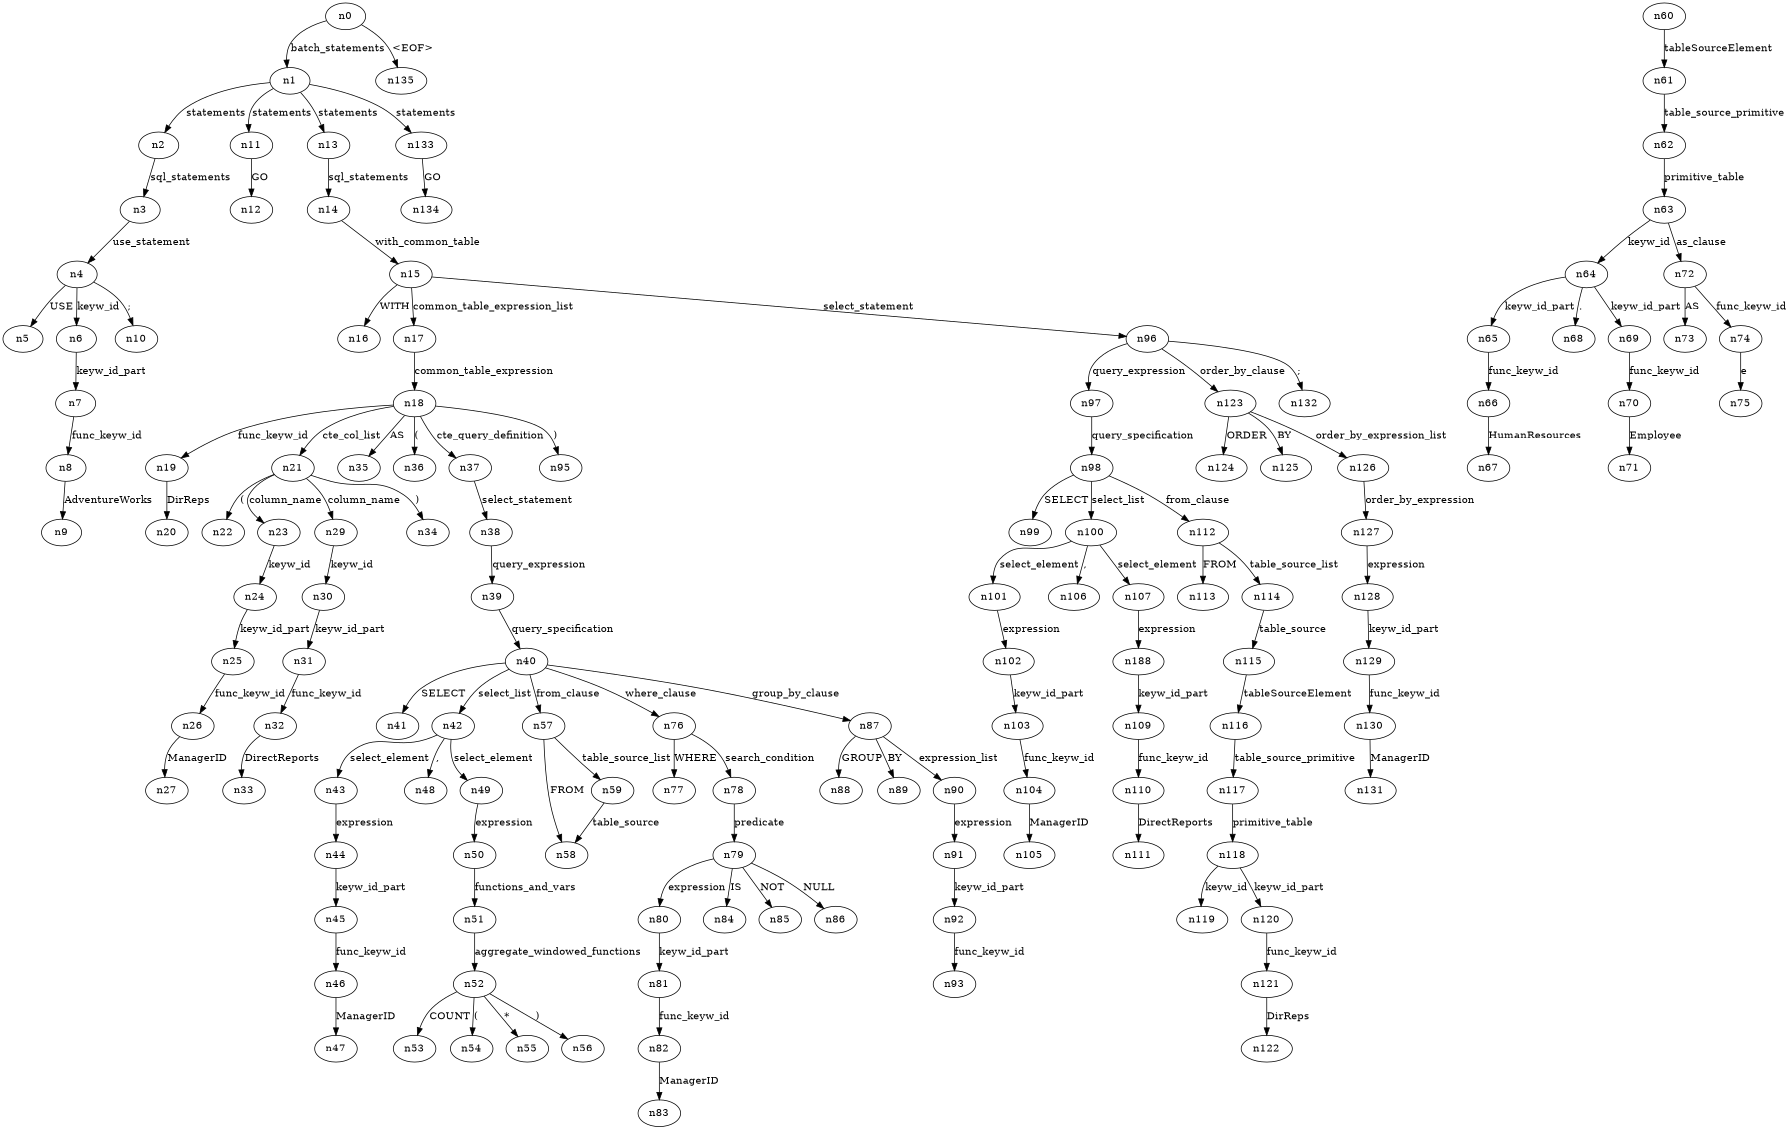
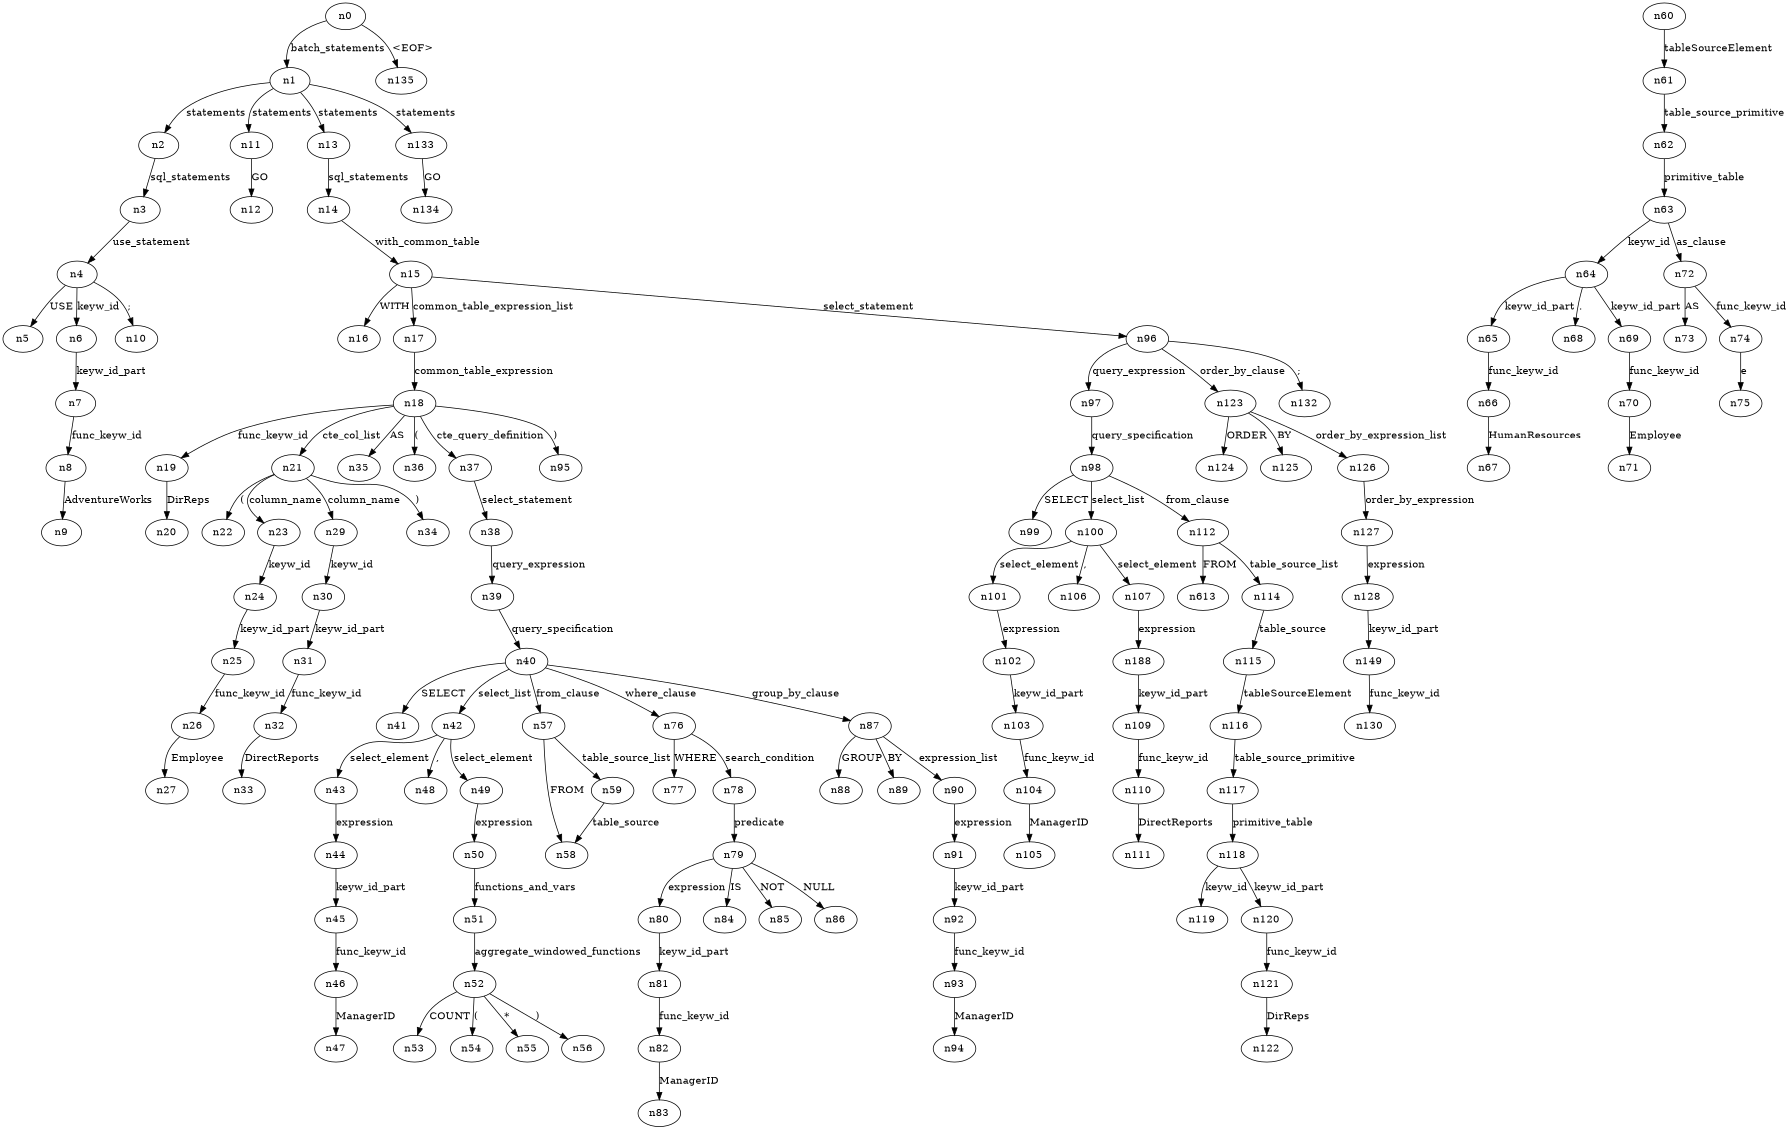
(1203, 597) -> (1203, 597)
(1369, 662) -> (1369, 662)
(198, 758) -> (198, 758)
(1371, 791) -> none
none -> (955, 1049)
